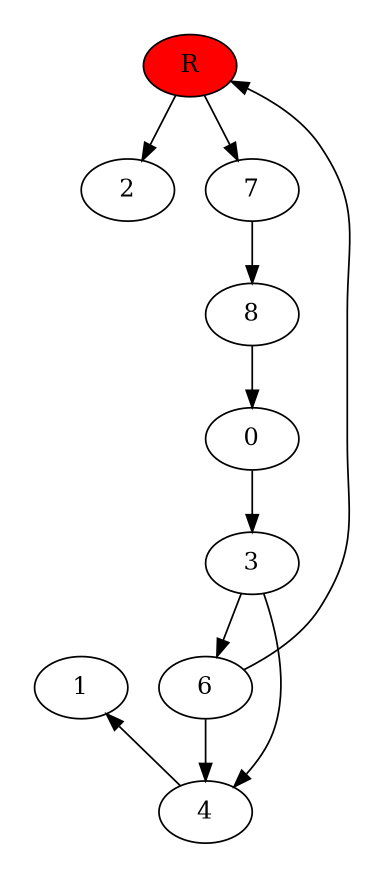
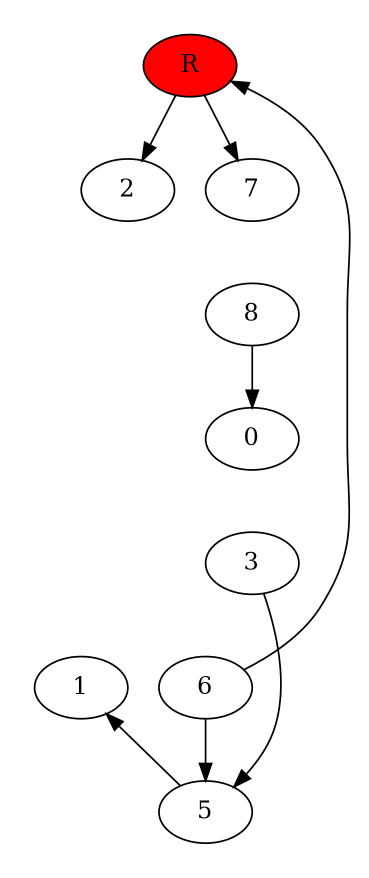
(252, 246) -> none
(252, 495) -> none
(231, 619) -> none
(206, 812) -> (206, 812)
